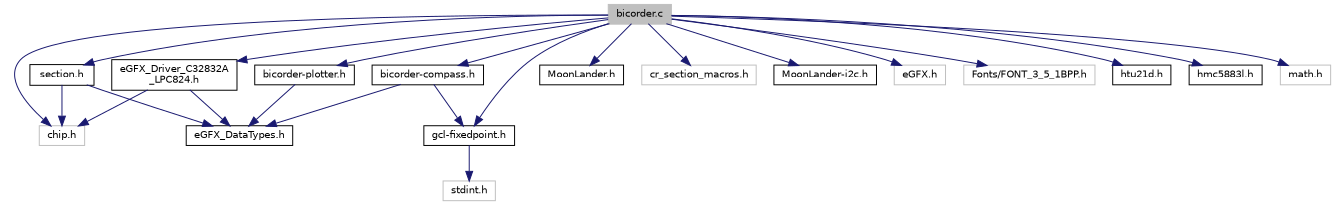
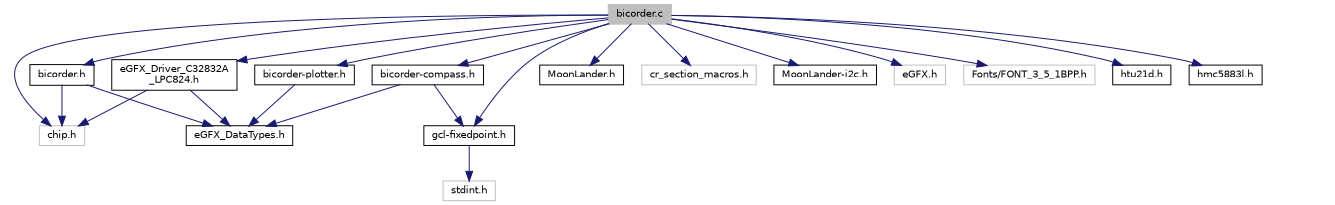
(62, 75) -> (62, 75)
(1306, 75) -> none
